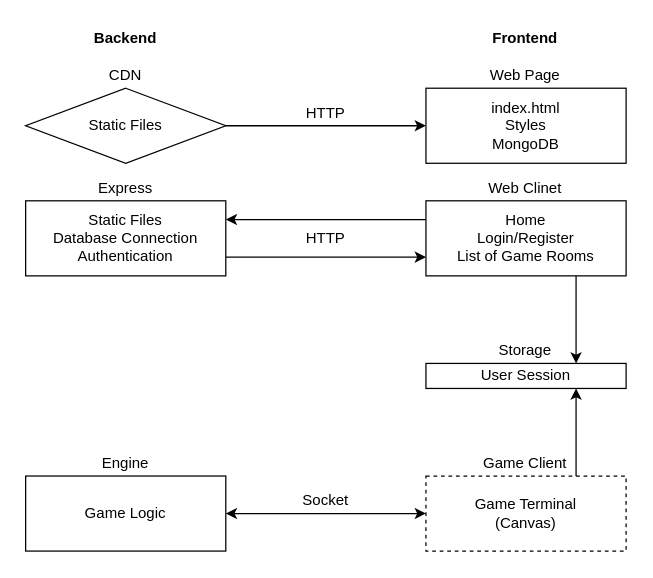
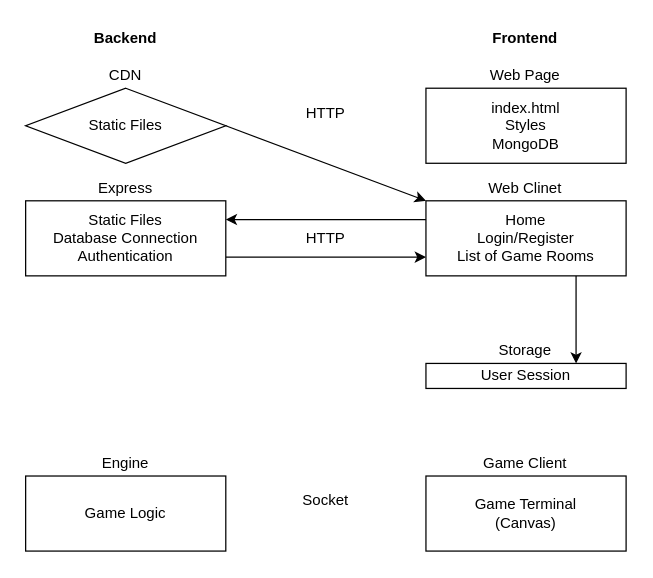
(322, 126) -> (321, 162)
(576, 436) -> none
(326, 513) -> none
(526, 513) -> (526, 513)
